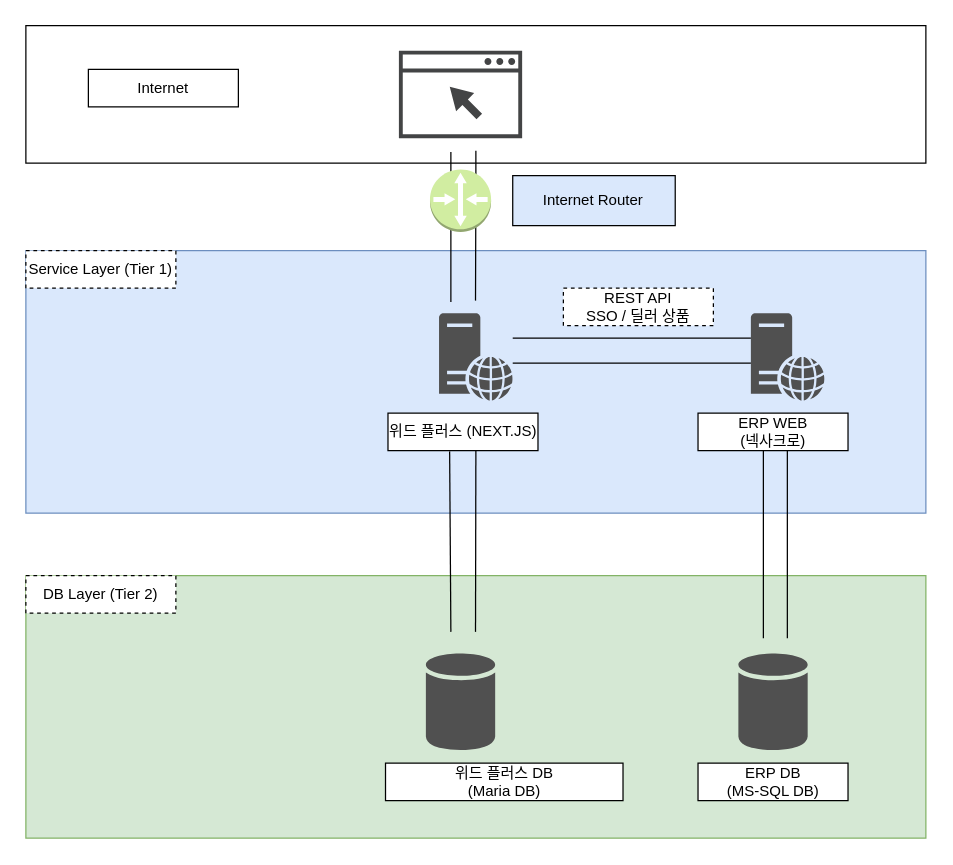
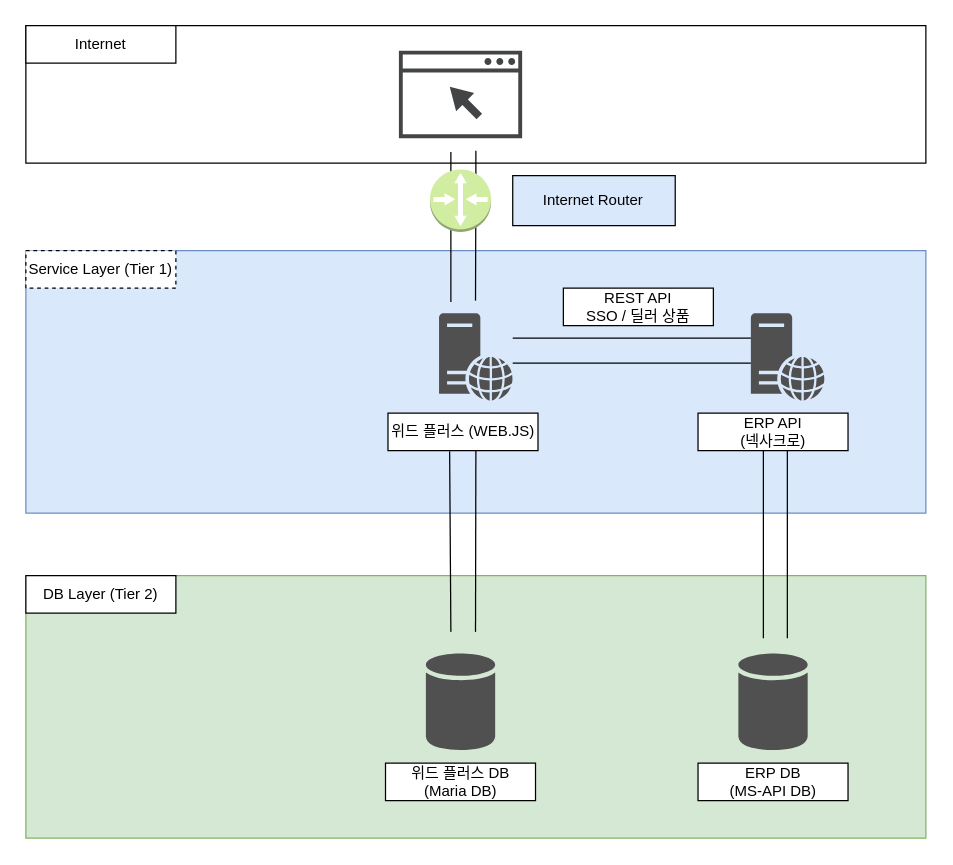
(163, 88) -> (101, 44)
(638, 307) -> (638, 307)
(463, 432) -> (463, 432)
(773, 432) -> (773, 432)
(101, 594) -> (101, 594)
(504, 782) -> (460, 782)
(773, 782) -> (773, 782)
